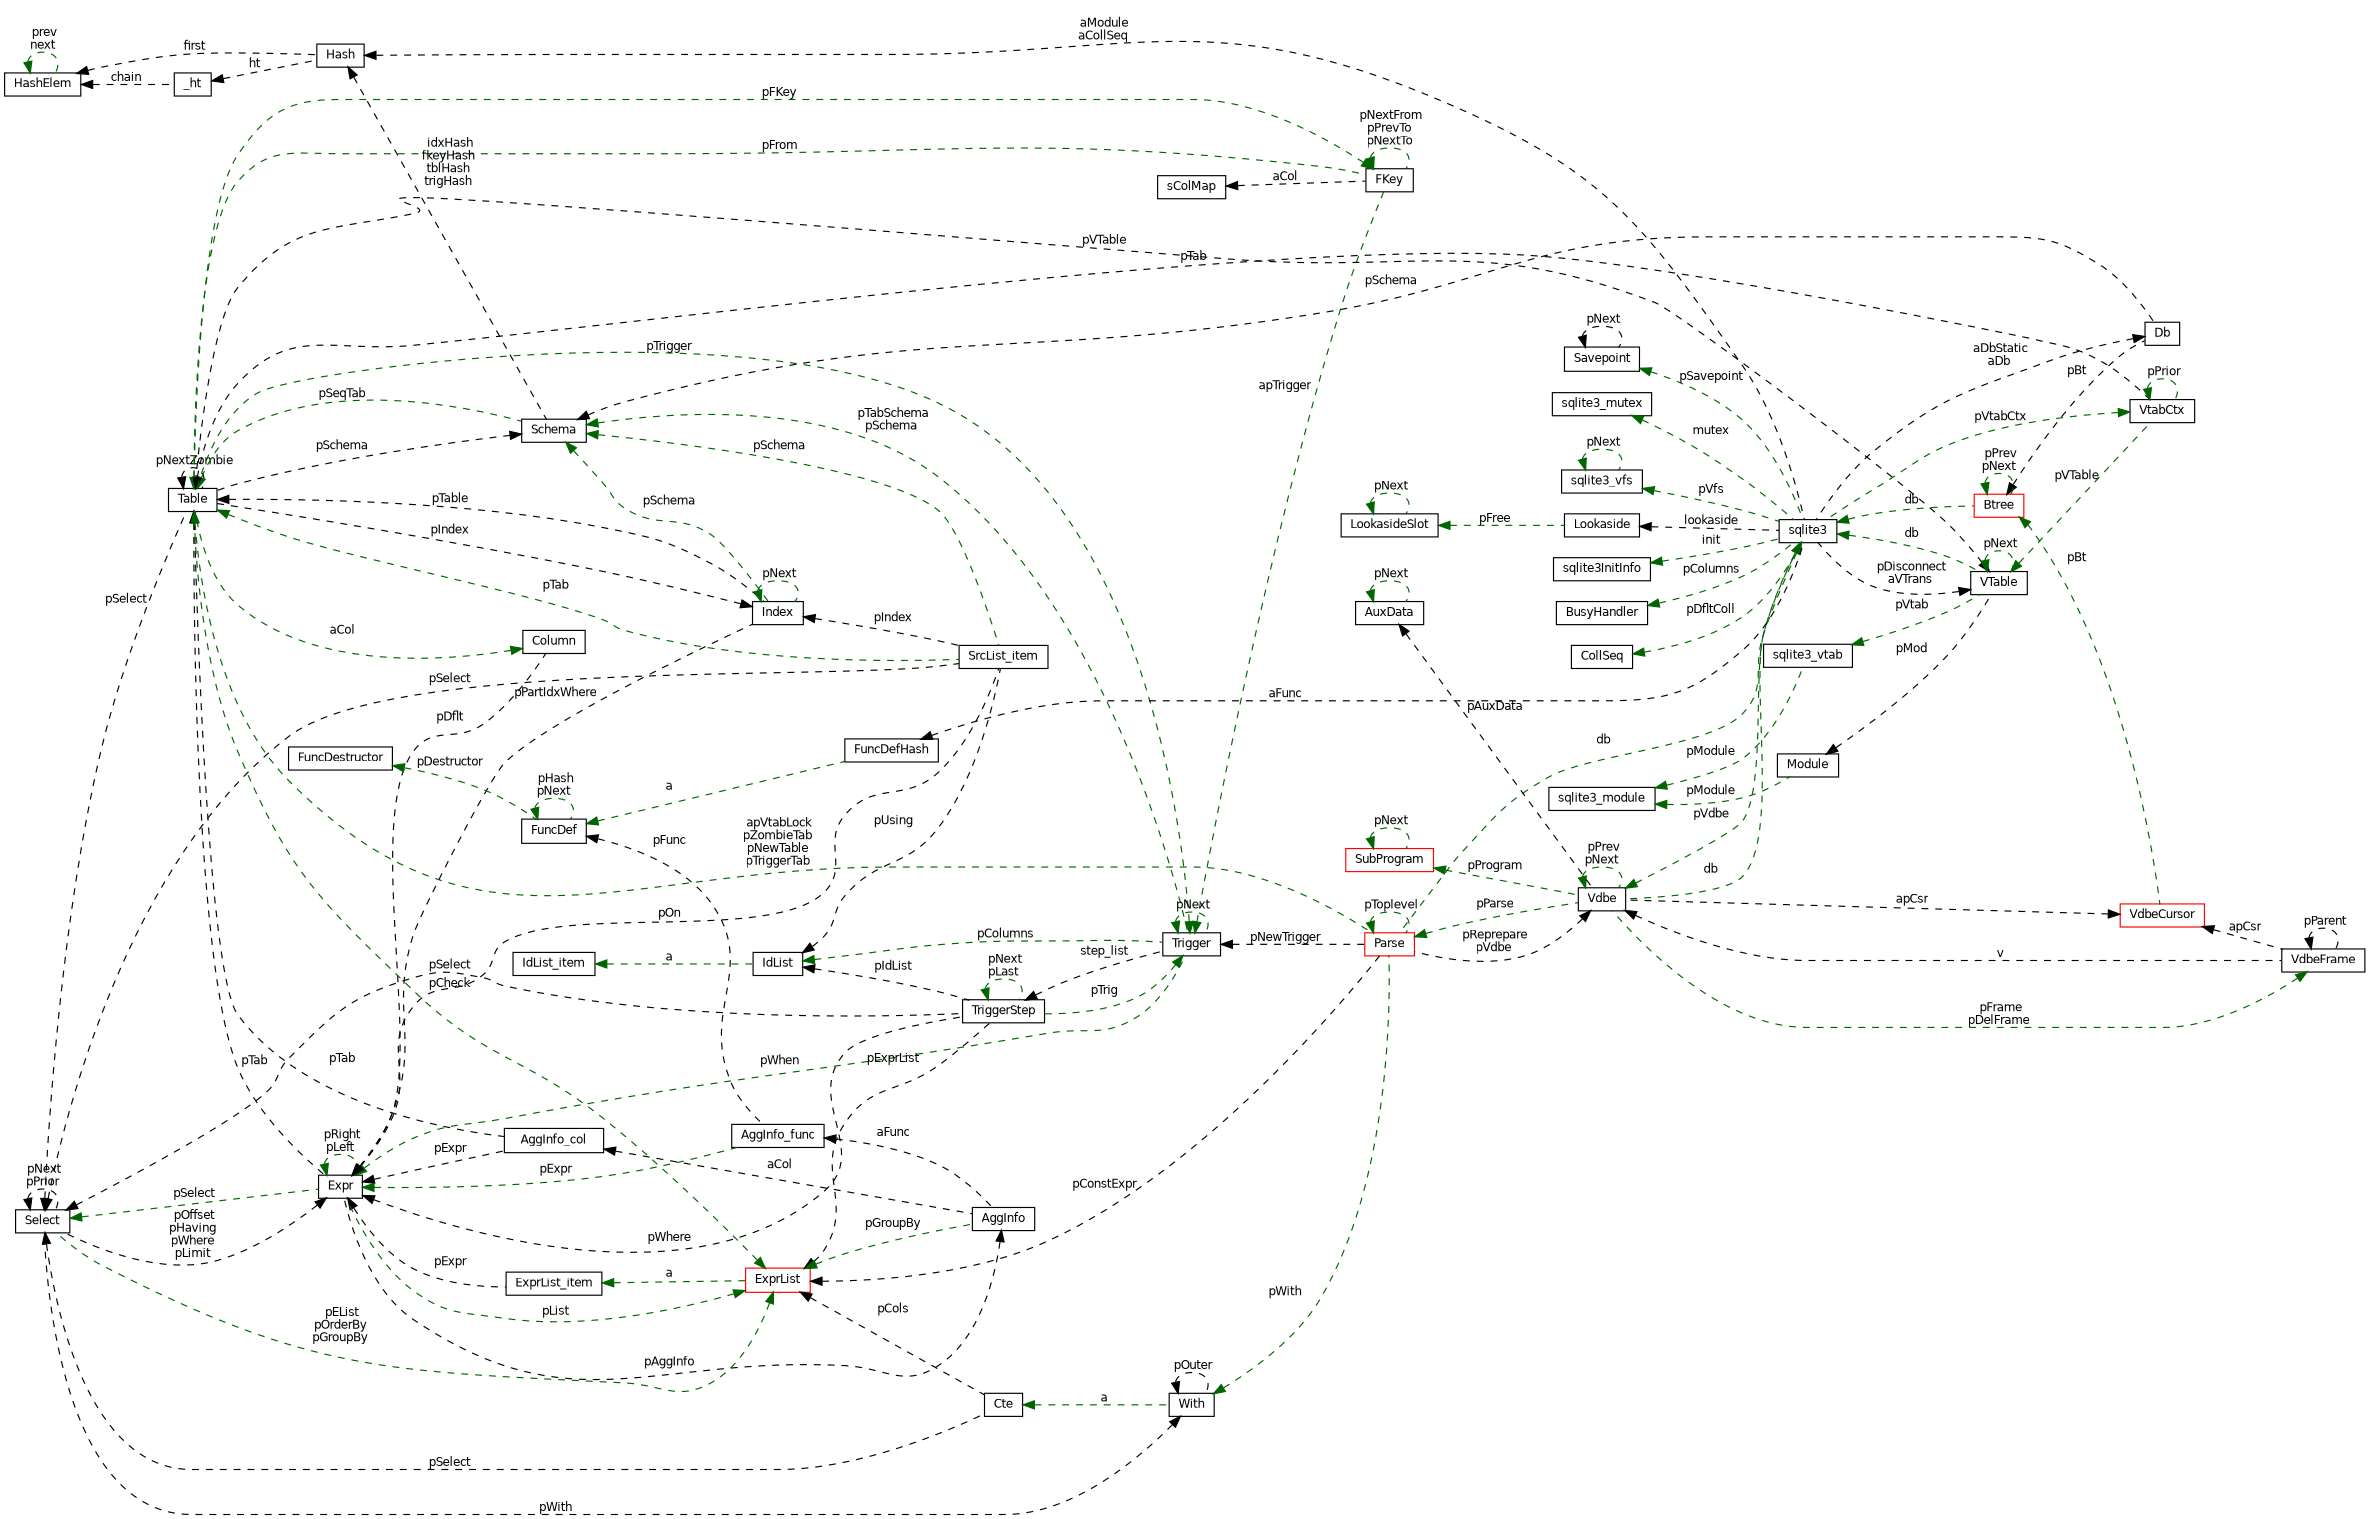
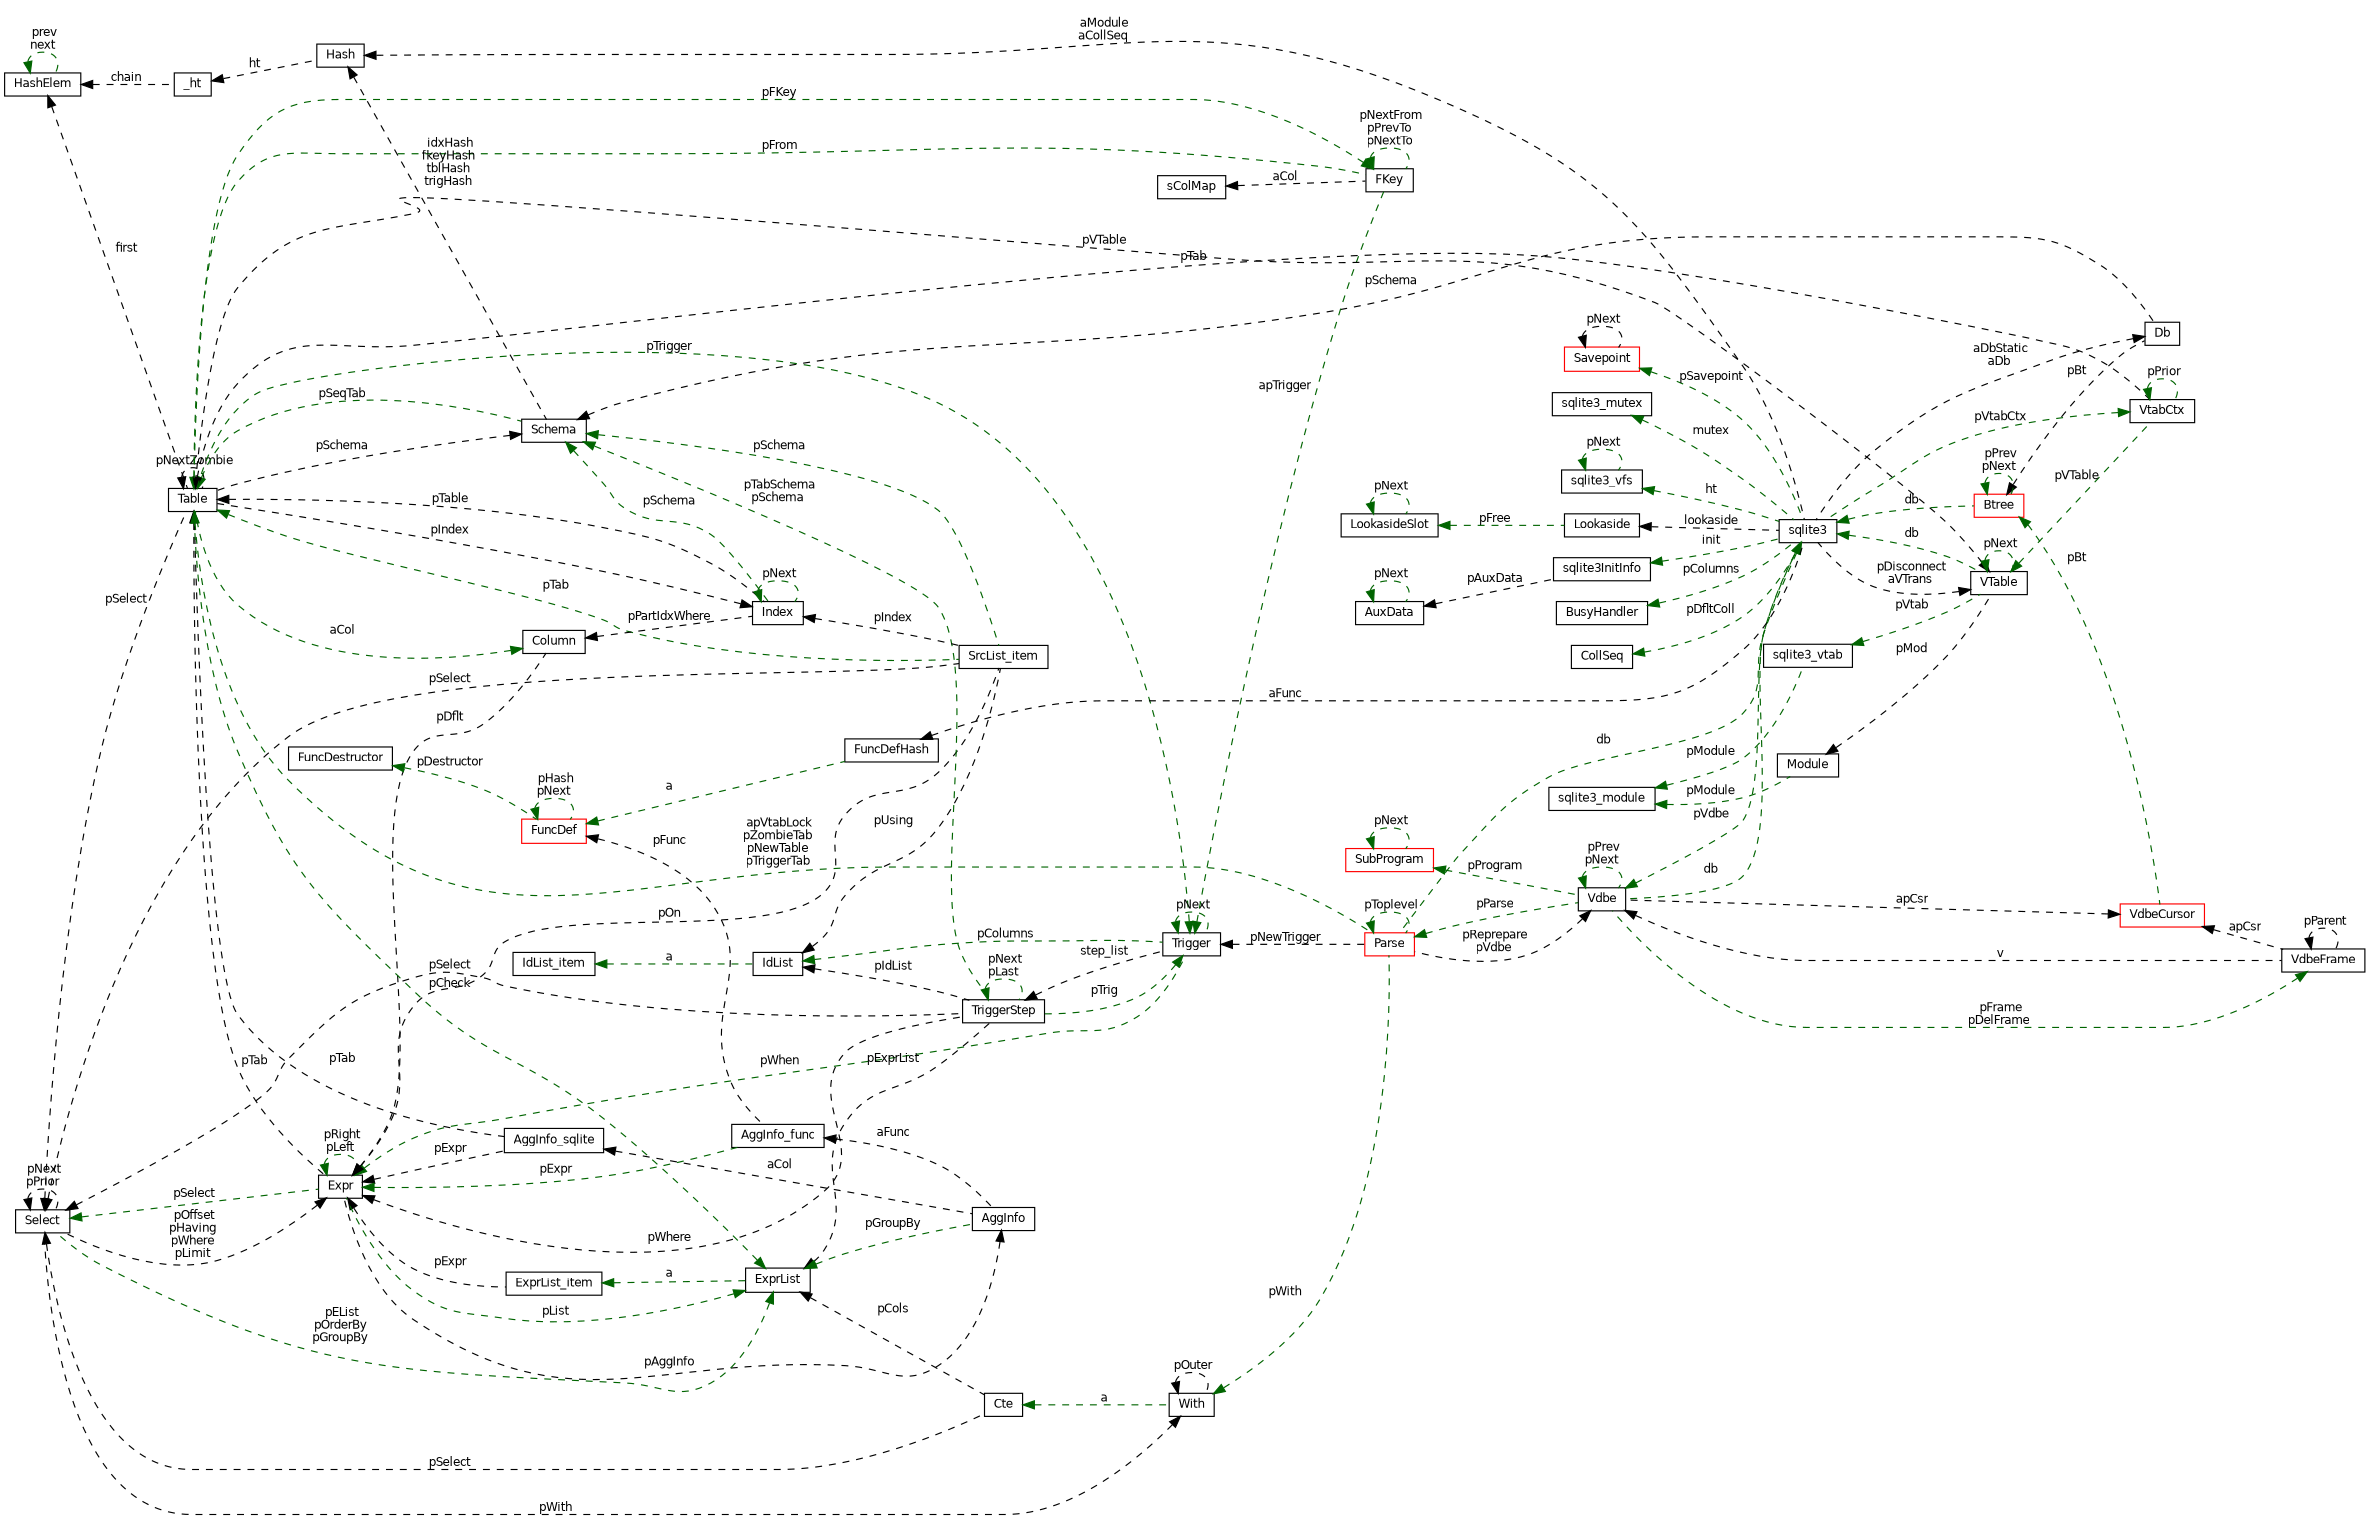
(202, 53) -> (120, 298)
(1602, 359) -> (1602, 359)
(1709, 490) -> (1709, 490)
(1002, 538) -> (943, 619)
(1499, 761) -> (1494, 591)
(465, 829) -> (675, 626)
(554, 831) -> (554, 831)
(554, 1141) -> (554, 1141)
(1139, 1188) -> none
(778, 1280) -> (778, 1280)
